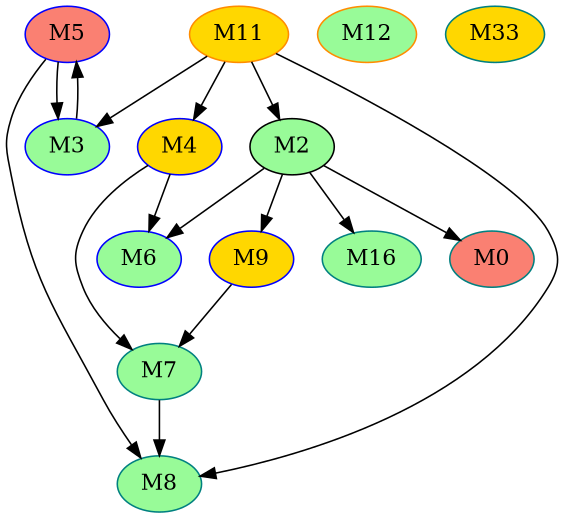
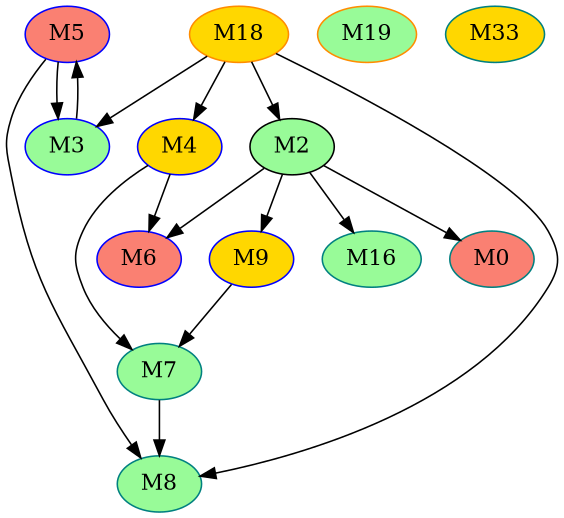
(239, 34) -> (239, 34)
(367, 34) -> (367, 34)
(139, 259) -> (139, 259)
